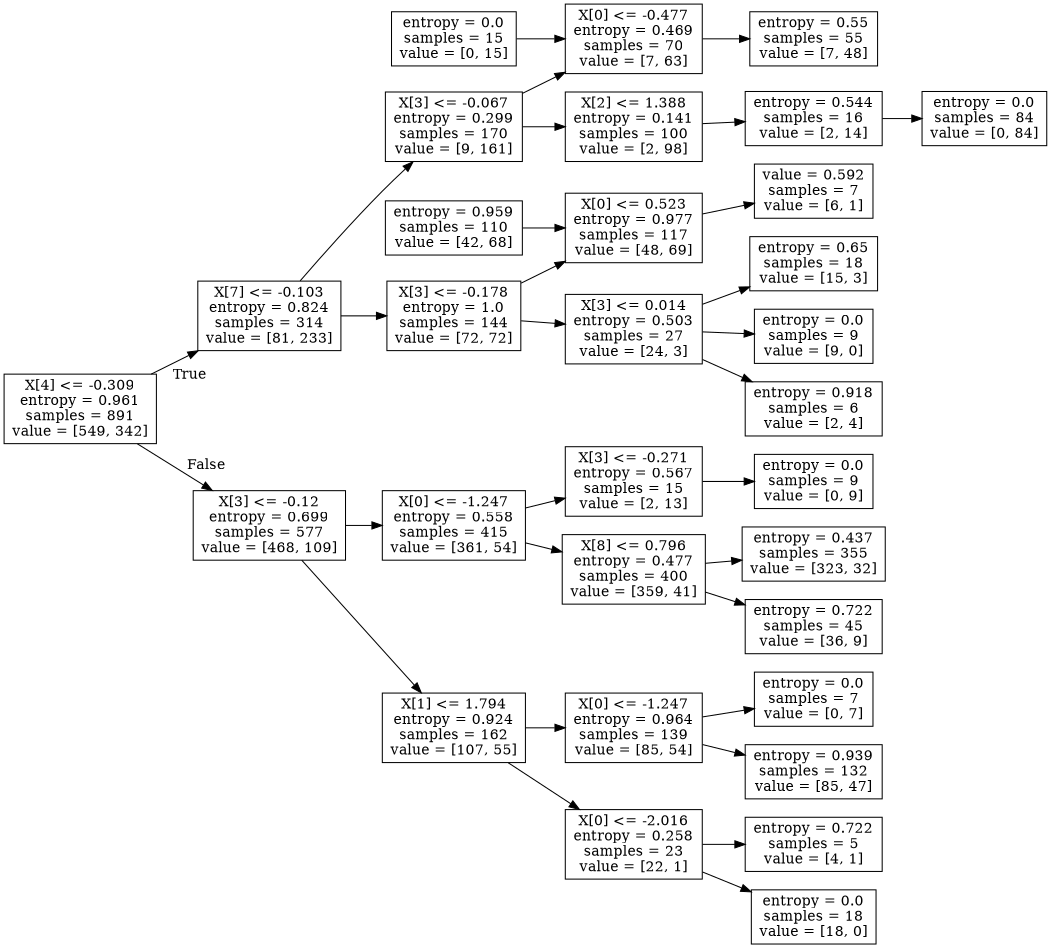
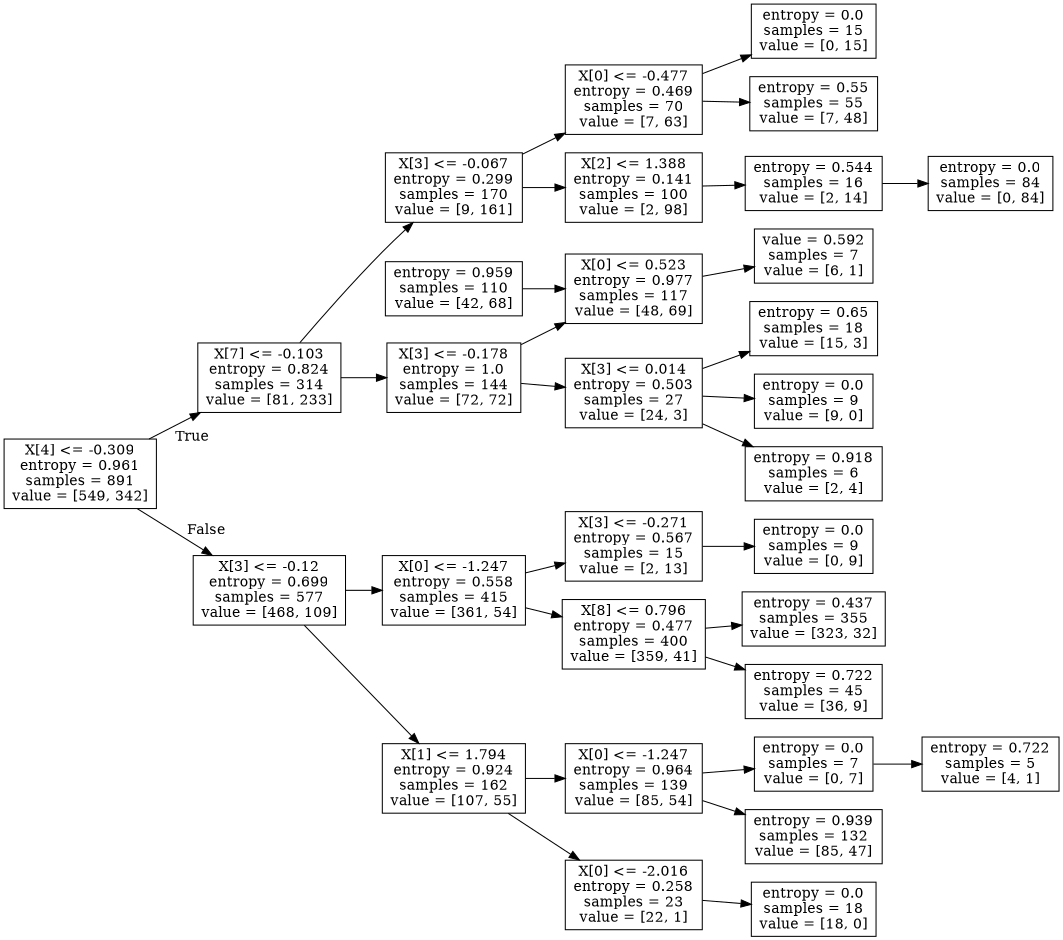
(536, 39) -> (722, 66)
(719, 844) -> (893, 764)
